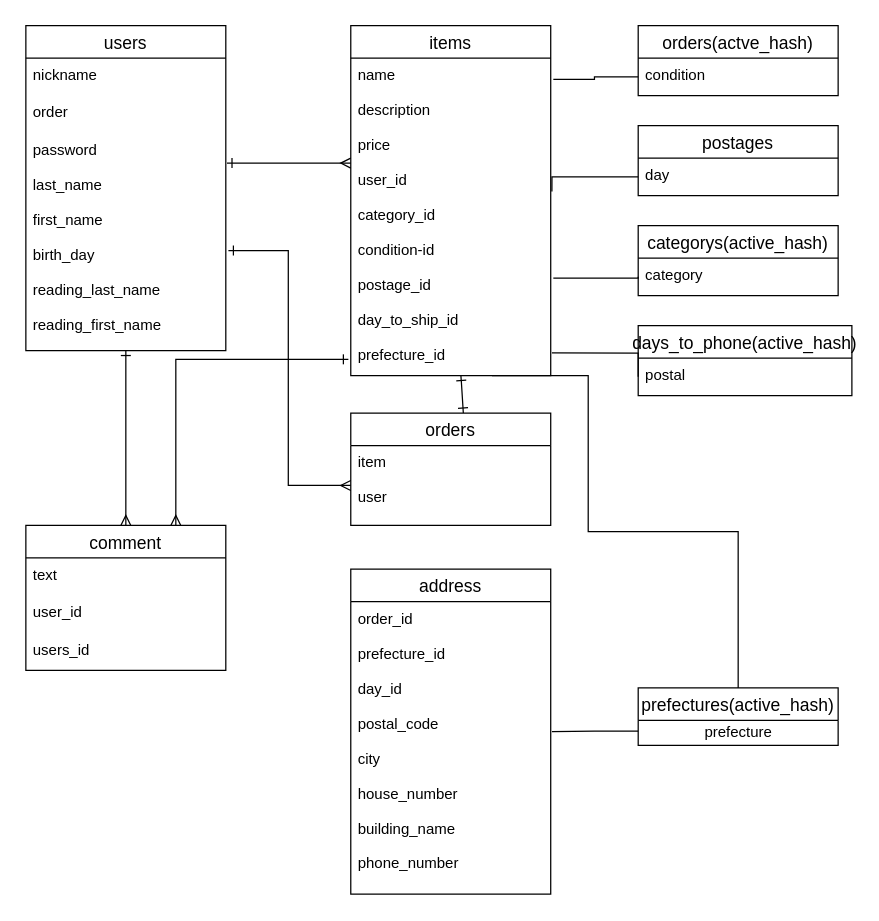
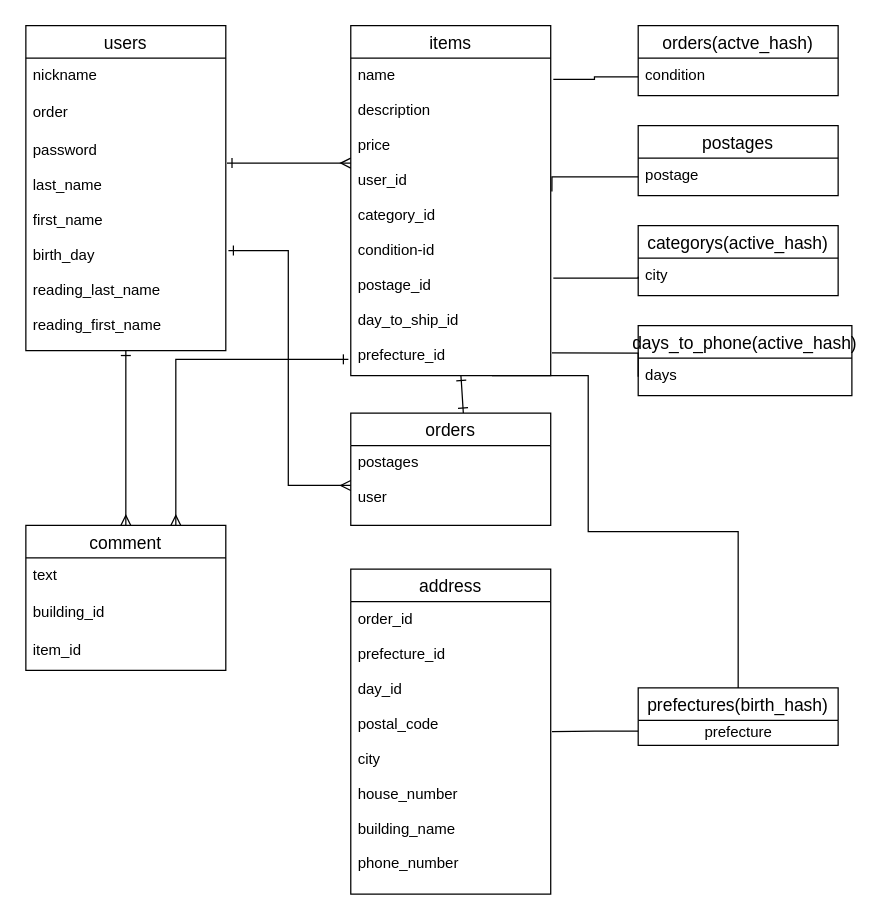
(658, 175) -> (674, 175)
(679, 275) -> (660, 275)
(668, 375) -> (662, 375)
(372, 463) -> (391, 463)
(60, 613) -> (71, 613)
(64, 650) -> (58, 650)
(738, 705) -> (738, 705)
